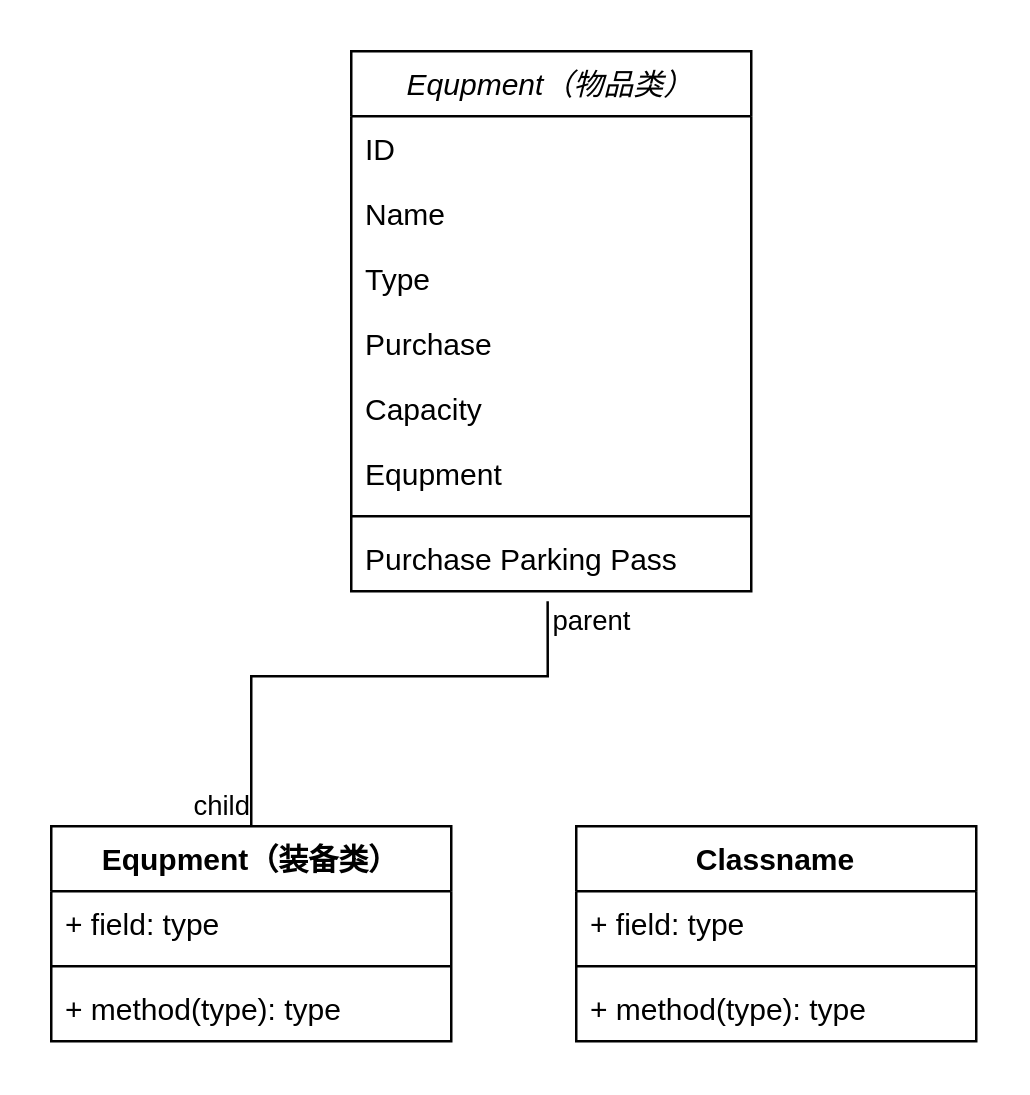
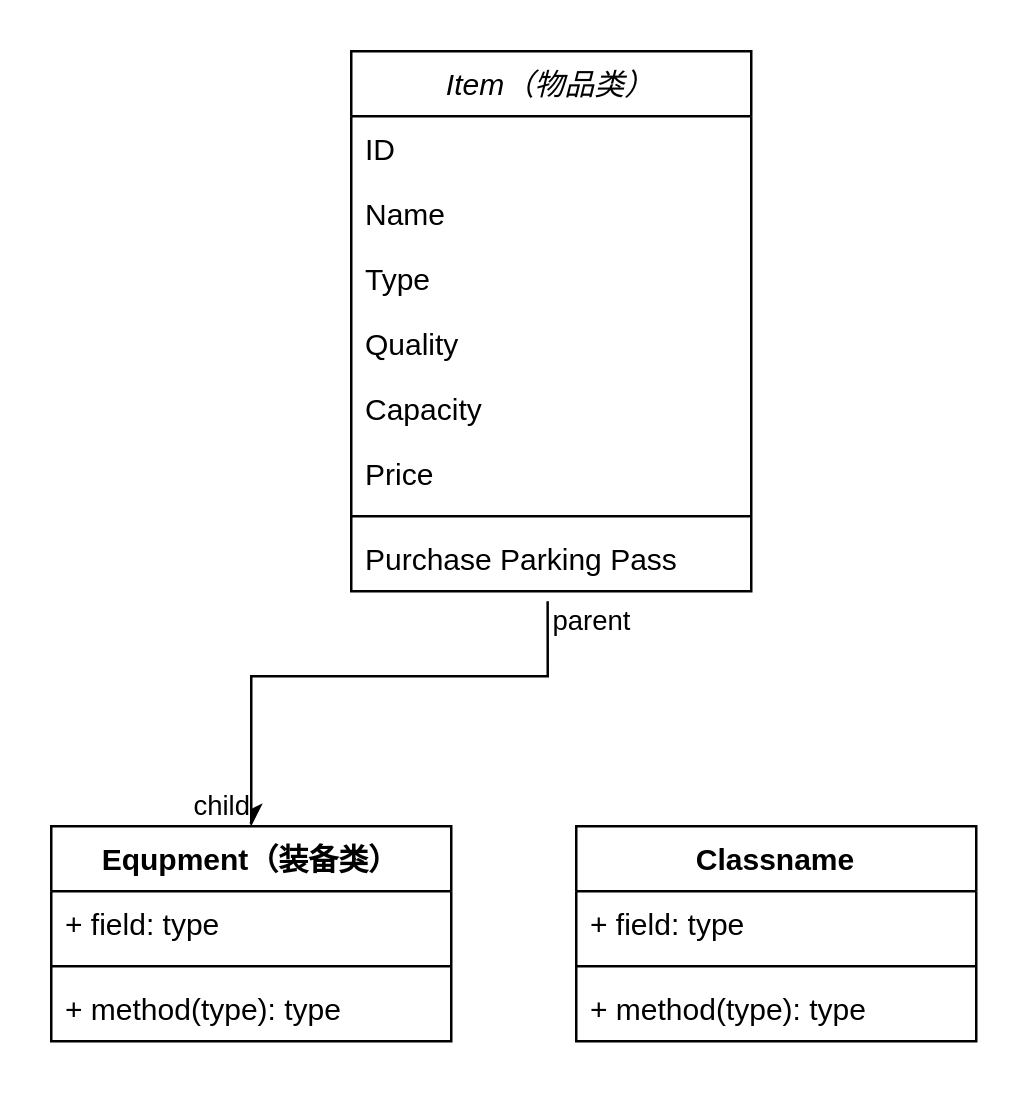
(550, 85) -> (550, 85)
(432, 345) -> (416, 345)
(432, 475) -> (403, 475)
(251, 814) -> (251, 808)
